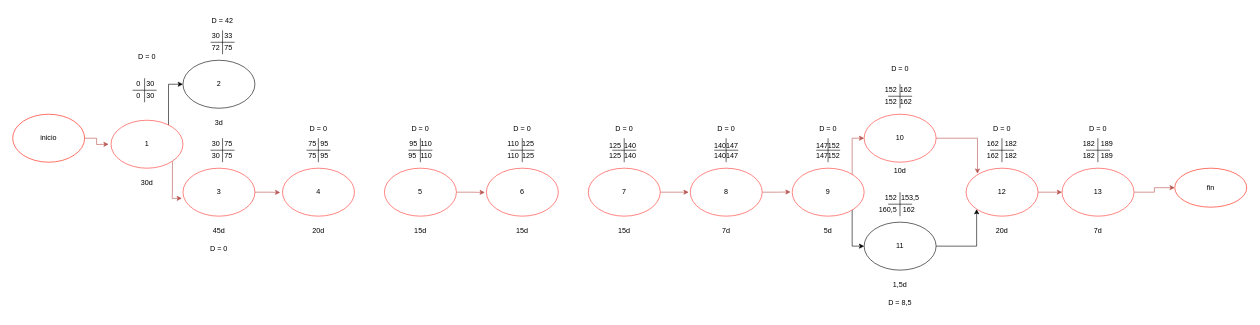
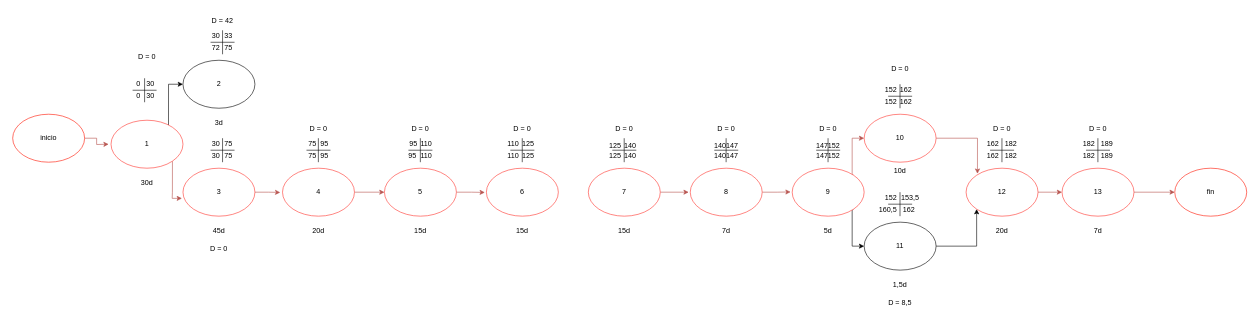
(1211, 188) -> (1211, 192)
none -> (378, 192)
